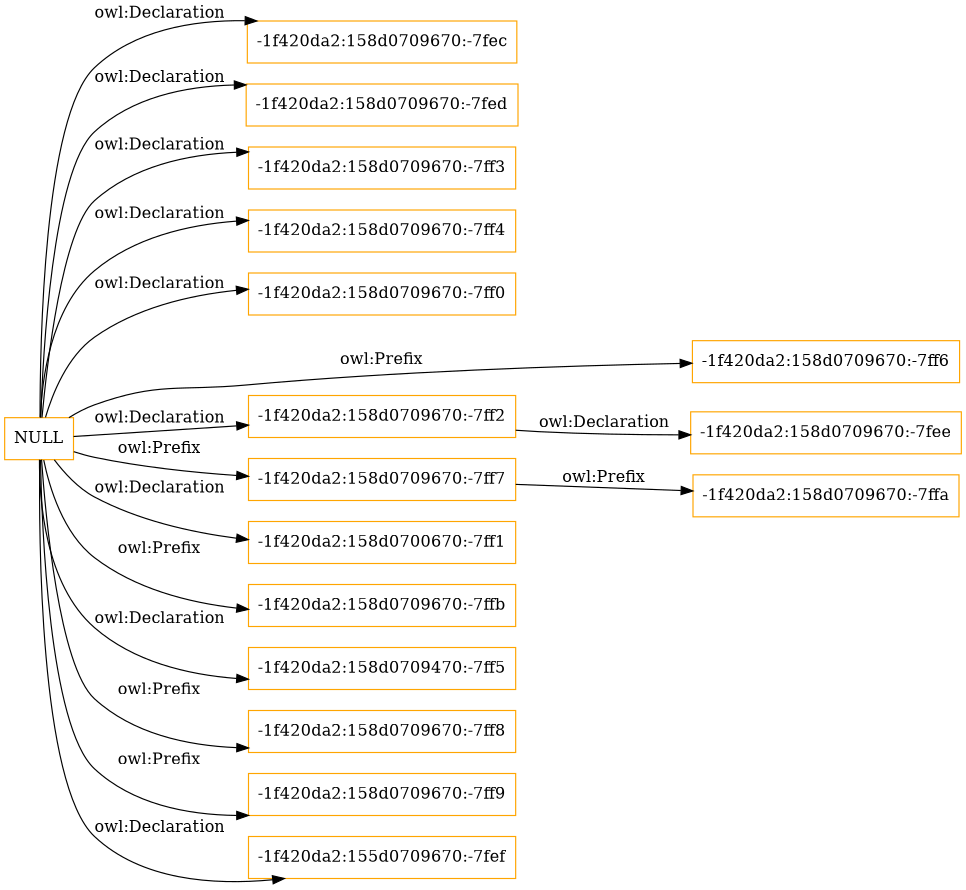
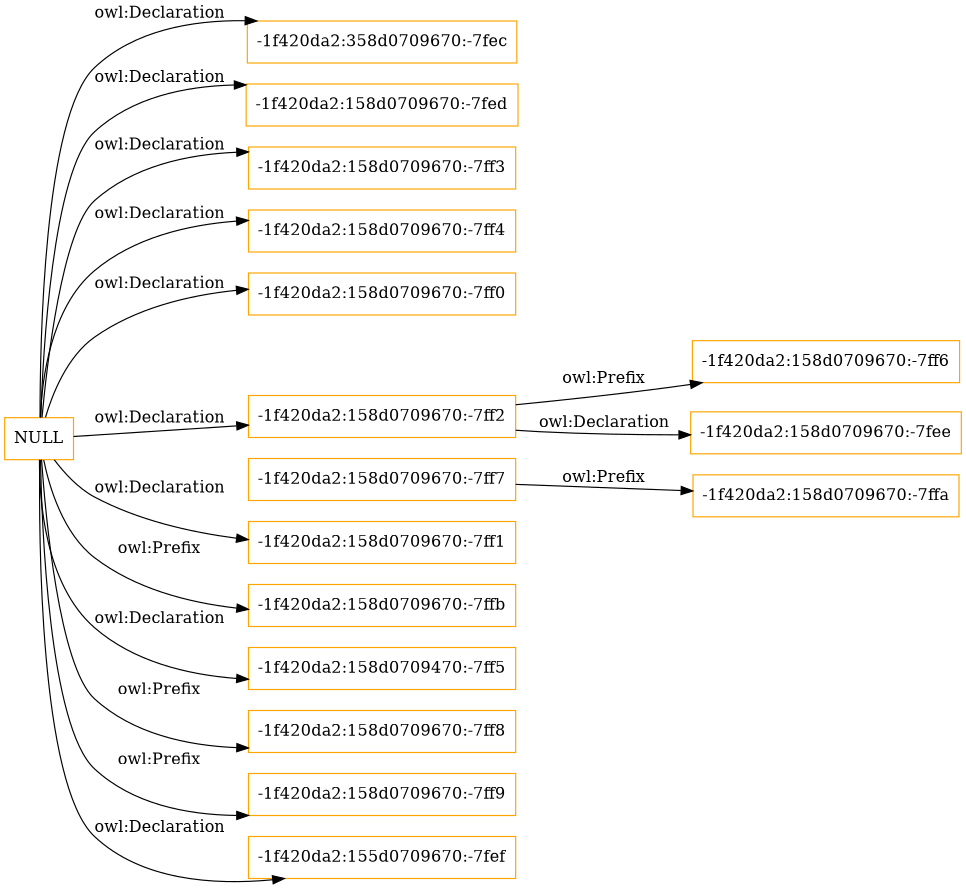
(382, 42) -> (382, 42)
(372, 376) -> (603, 396)
(155, 467) -> none
(382, 543) -> (382, 543)
